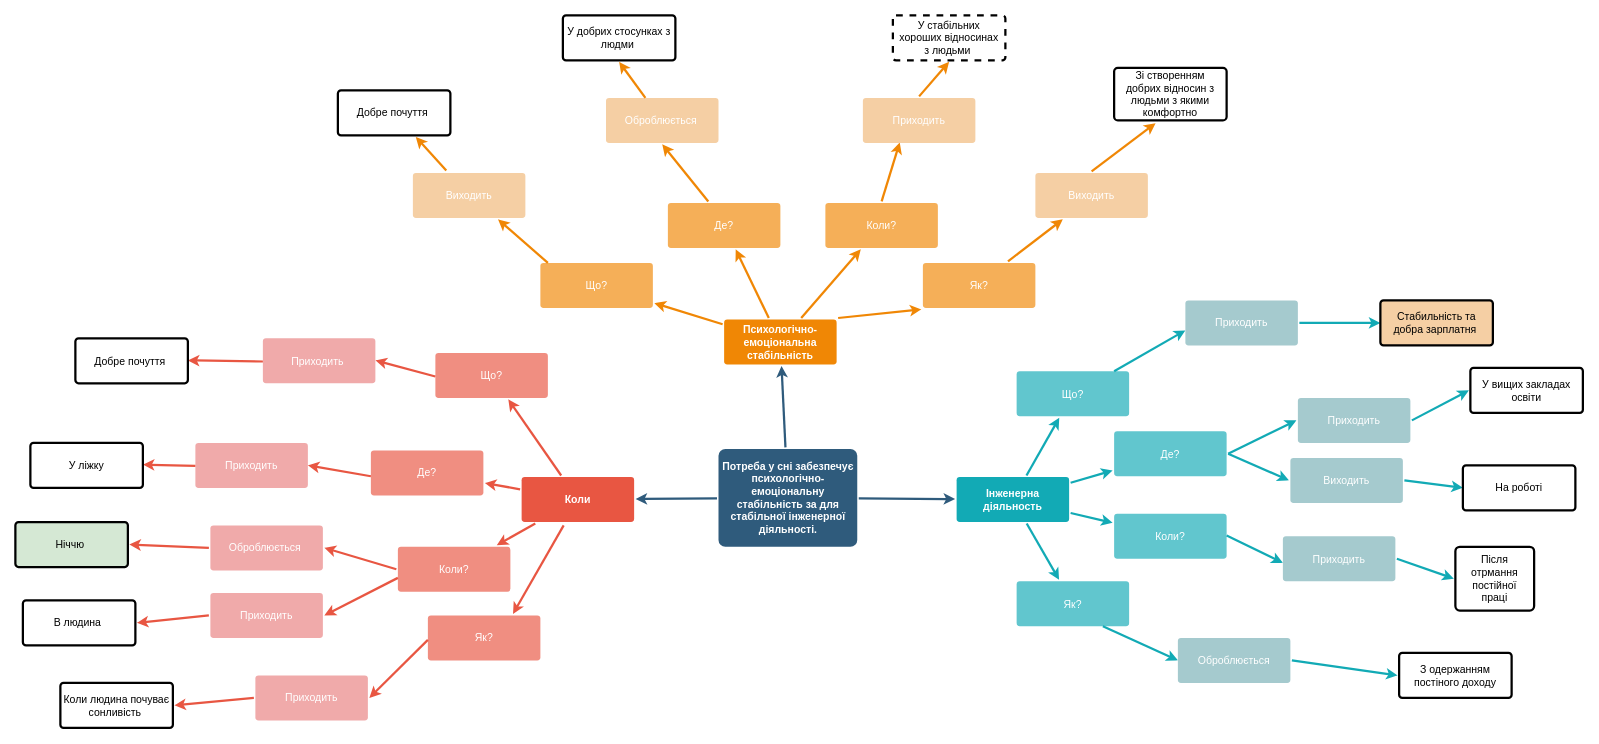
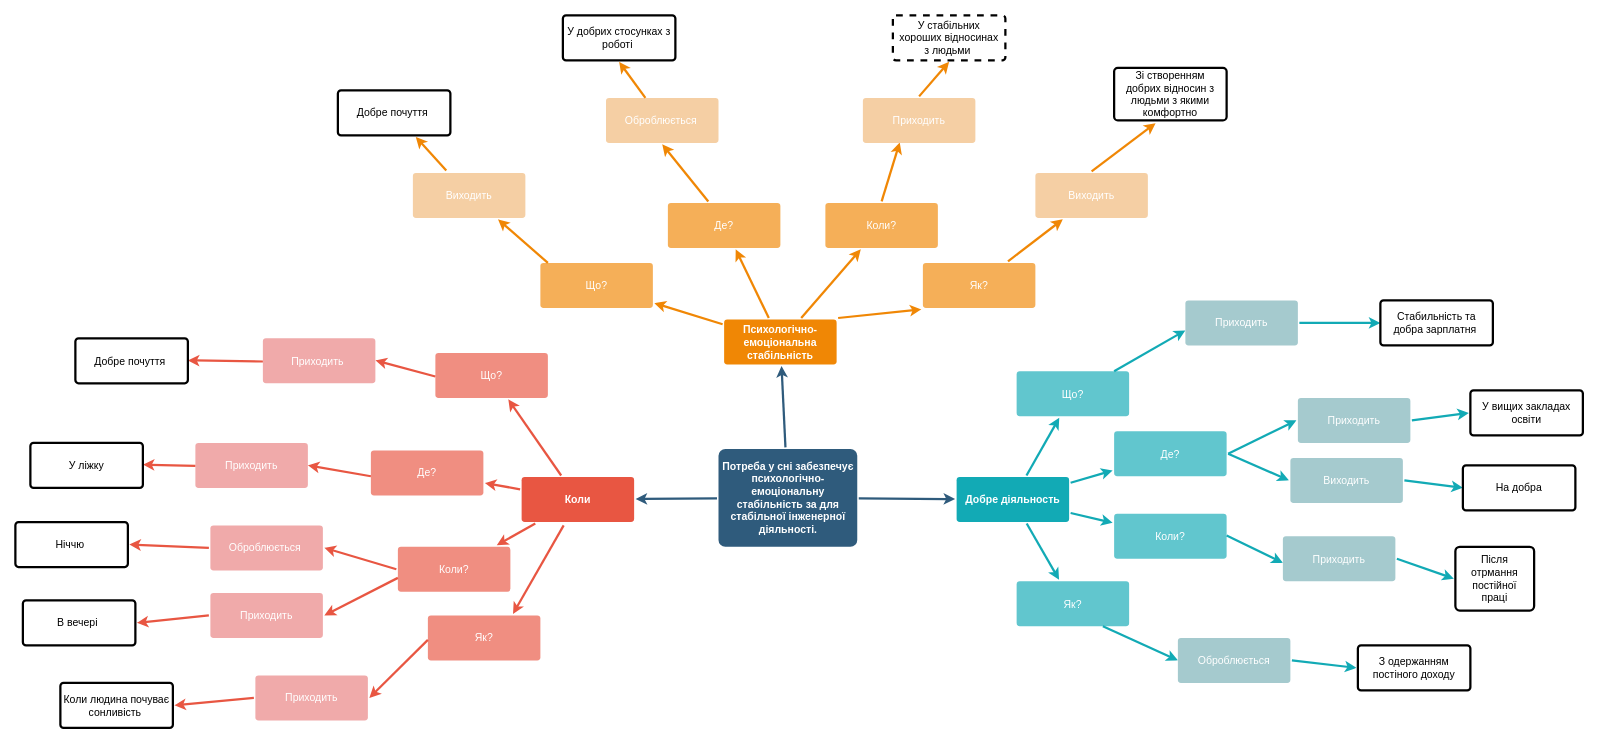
(619, 38) -> (619, 38)
(1437, 323) -> (1437, 323)
(1527, 390) -> (1527, 413)
(1519, 488) -> (1519, 488)
(1013, 500) -> (1013, 500)
(72, 545) -> (72, 545)
(79, 623) -> (79, 623)
(1455, 675) -> (1414, 668)
